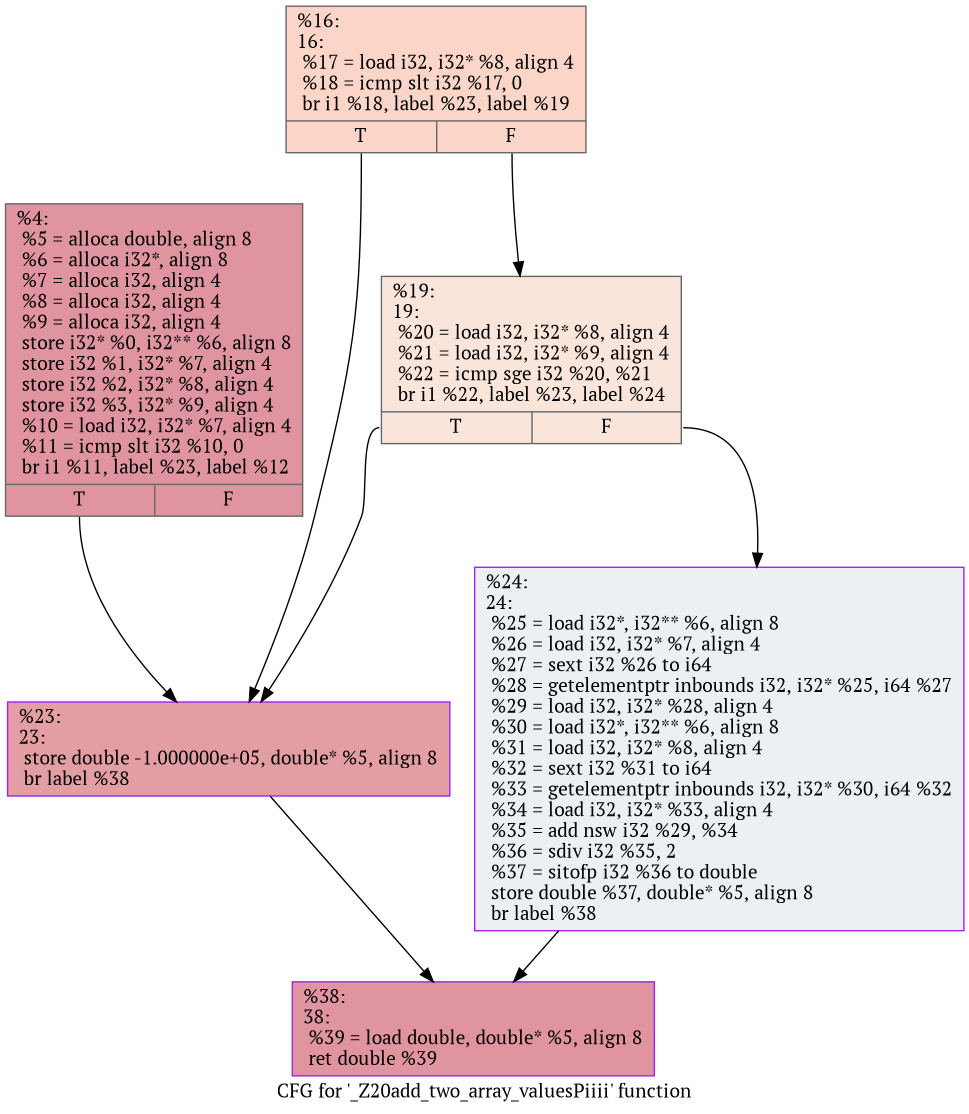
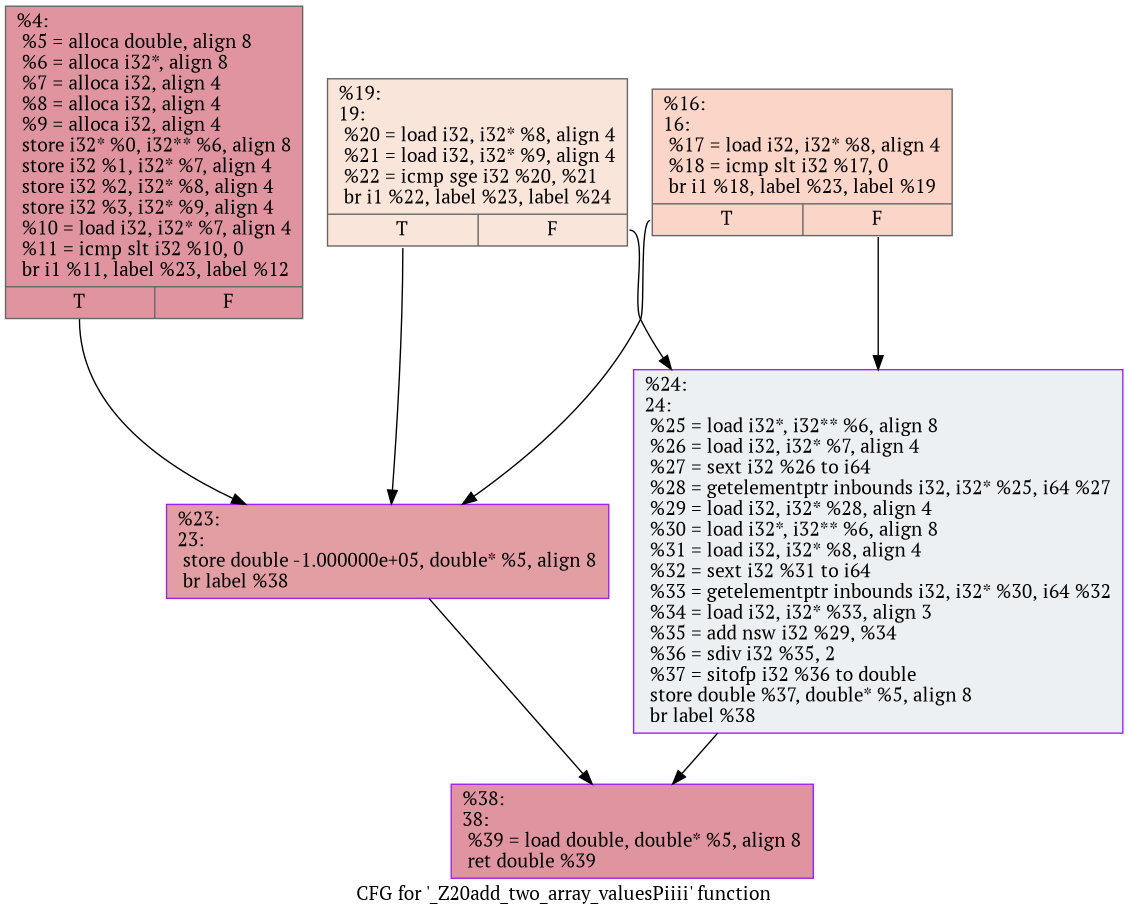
(514, 208) -> (878, 296)
(629, 811) -> (788, 613)
